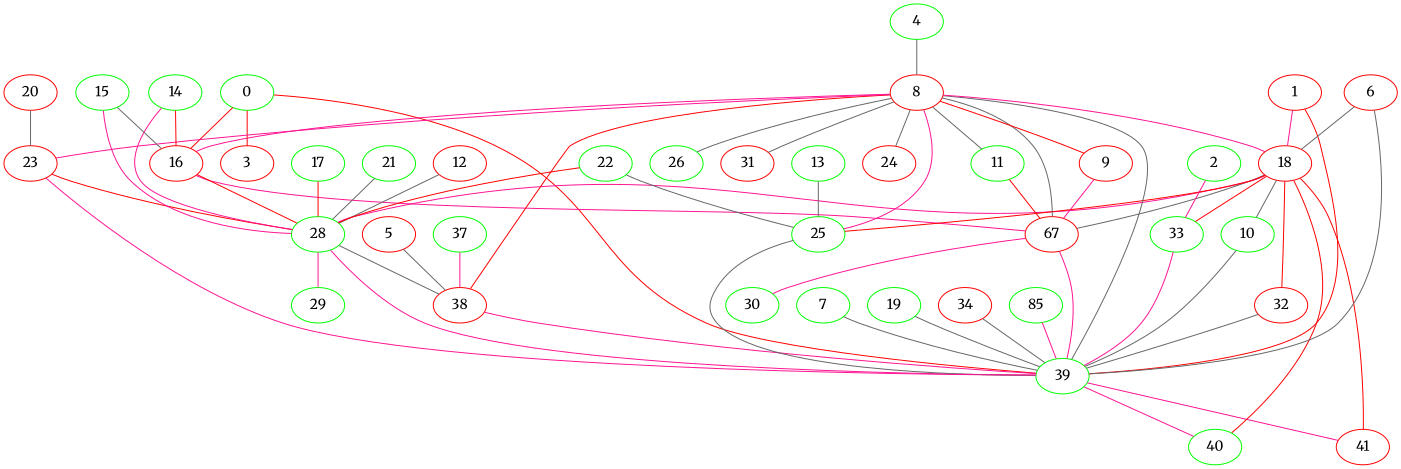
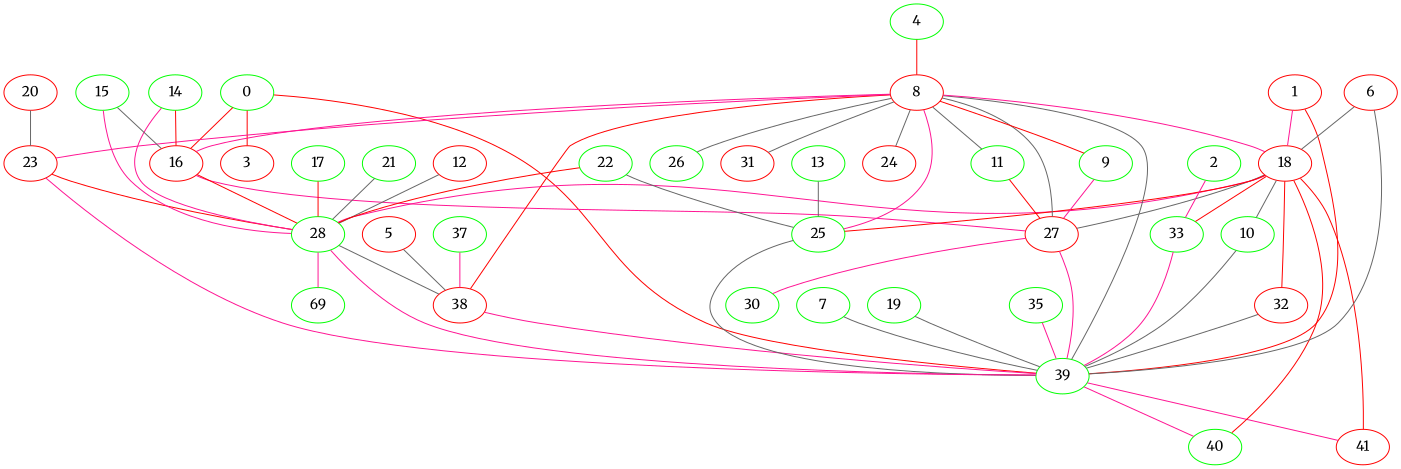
(917, 57) -> (917, 57)
(1106, 163) -> (1106, 163)
(1052, 234) -> (1052, 234)
(318, 305) -> (318, 305)
(965, 305) -> none
(1036, 305) -> (1036, 305)
